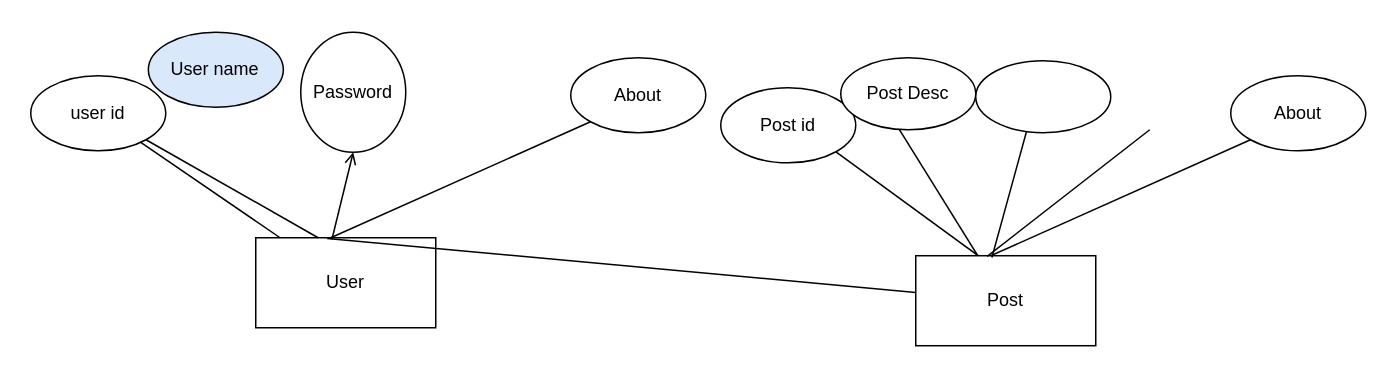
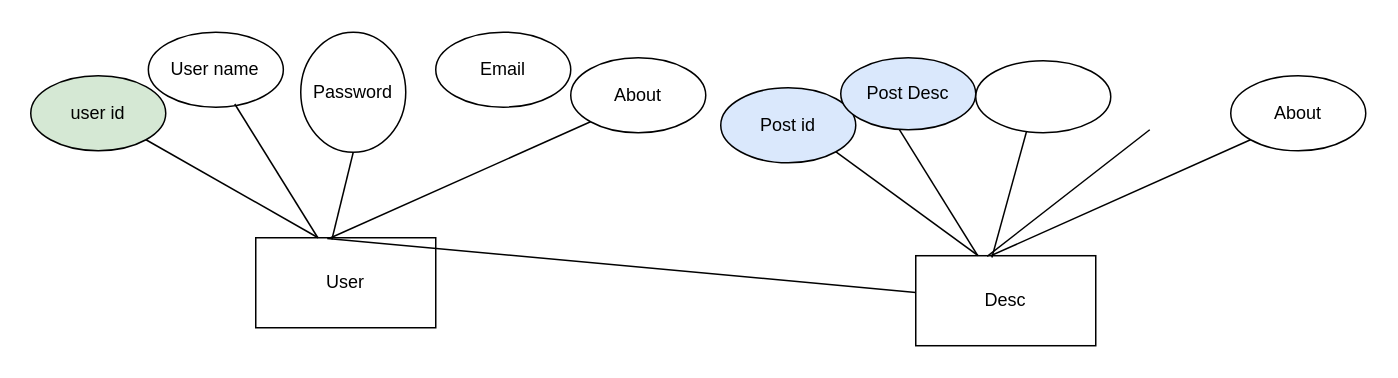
(216, 70) -> (216, 70)
none -> (503, 70)
(908, 94) -> (908, 94)
(98, 113) -> (98, 113)
(788, 125) -> (788, 125)
(352, 158) -> (352, 157)
(210, 190) -> (275, 169)
(1006, 301) -> (1006, 301)
